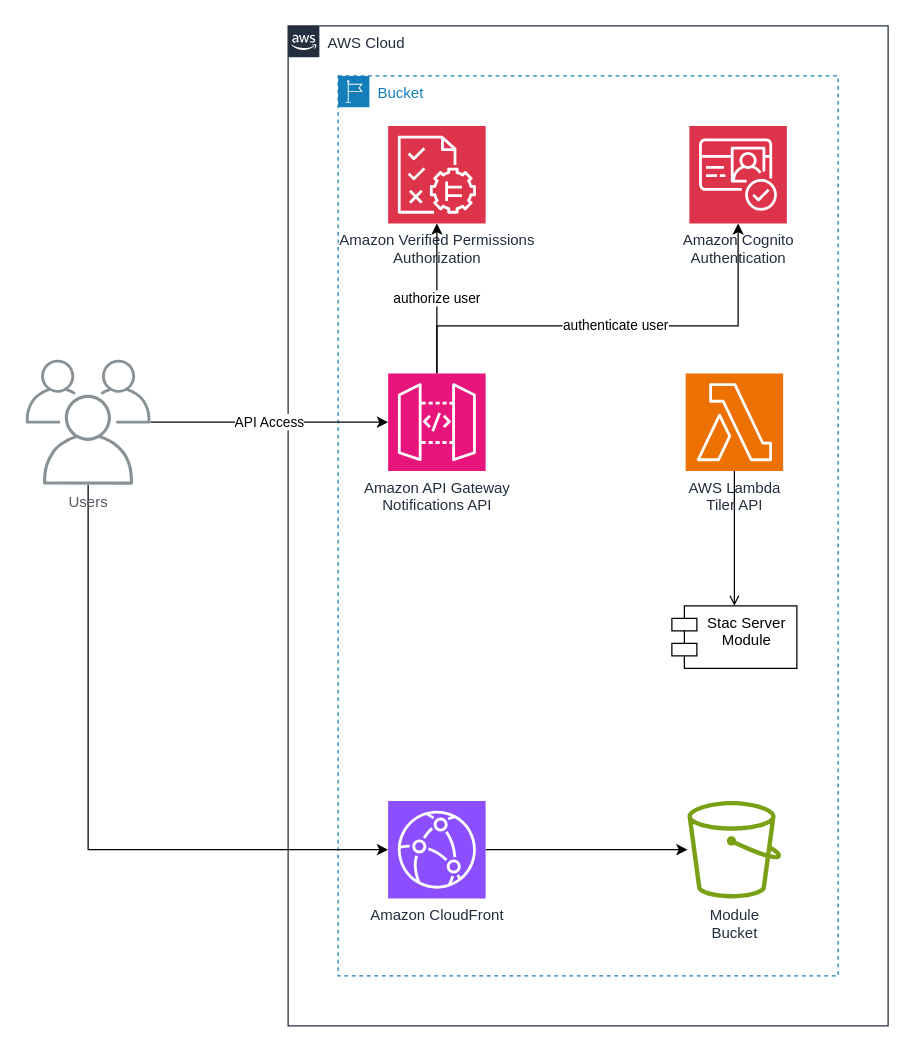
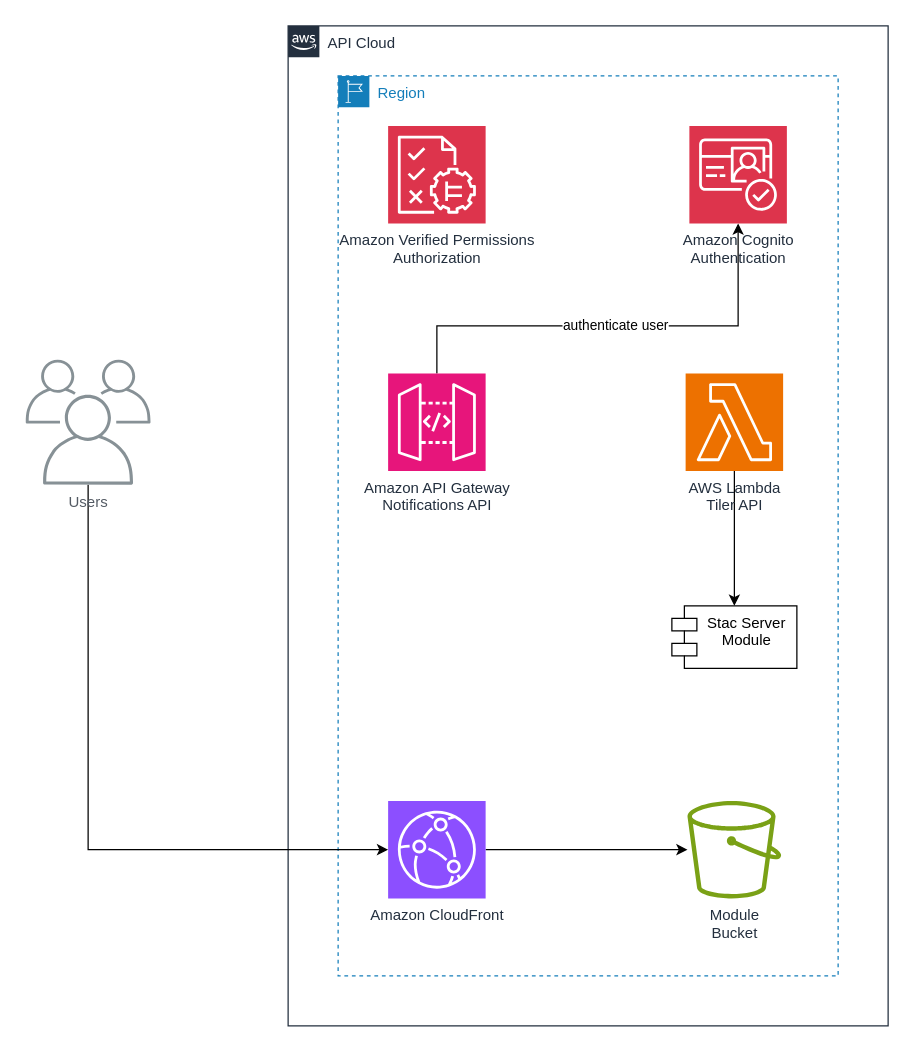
(362, 43) -> (362, 43)
(403, 93) -> (401, 93)
(437, 277) -> none
(265, 422) -> none
(734, 598) -> (734, 596)
